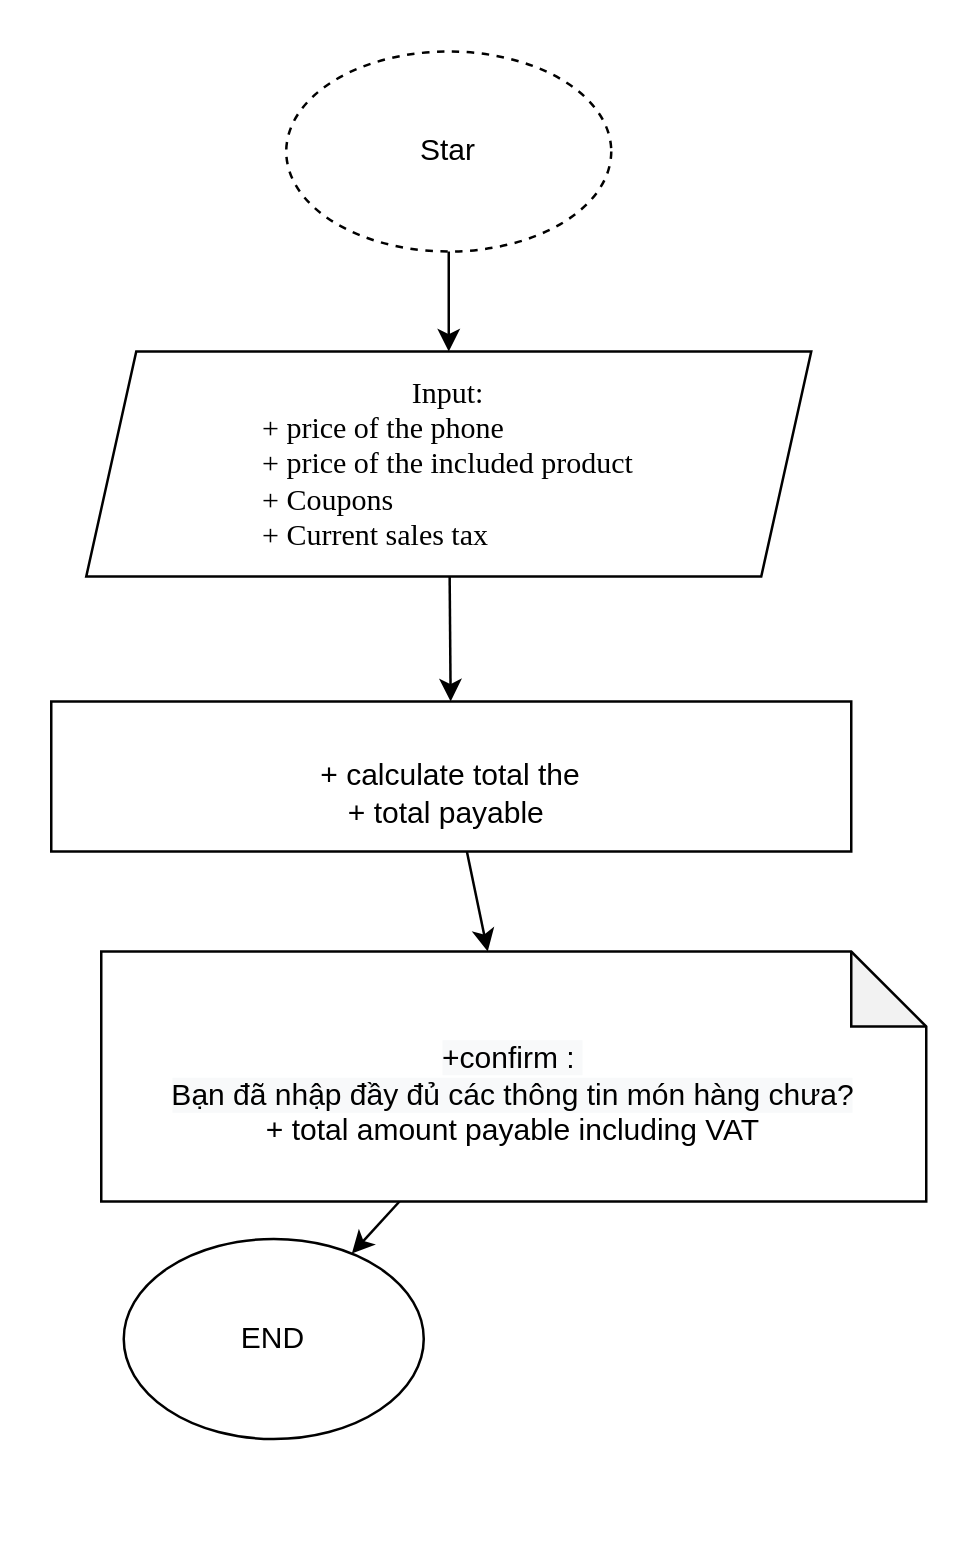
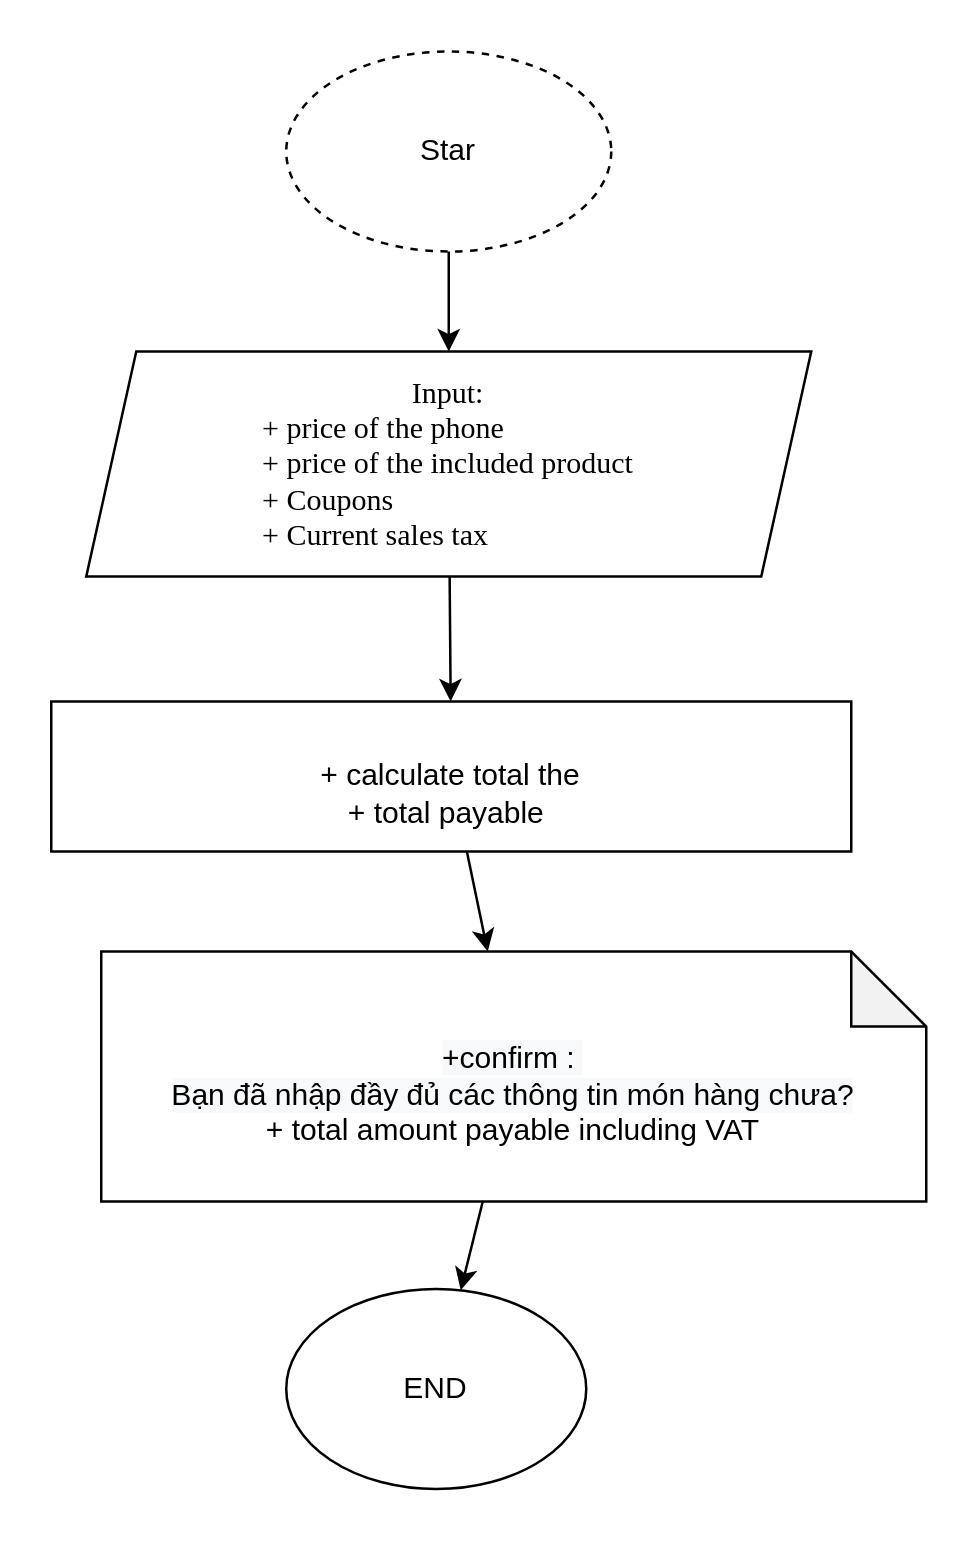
(274, 1339) -> (436, 1389)
